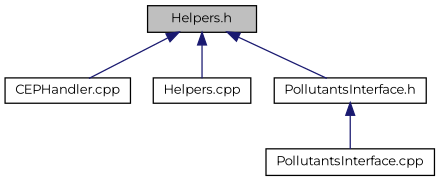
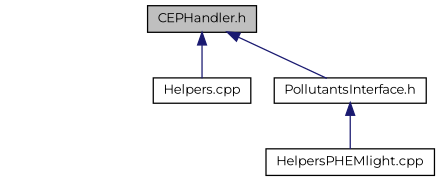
(202, 19) -> (202, 19)
(68, 91) -> none
(350, 162) -> (350, 162)
